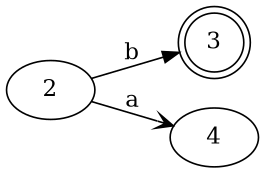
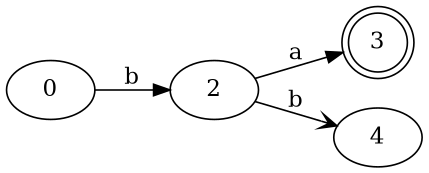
(133, 53) -> (296, 53)
none -> (51, 90)
(133, 101) -> (296, 101)
